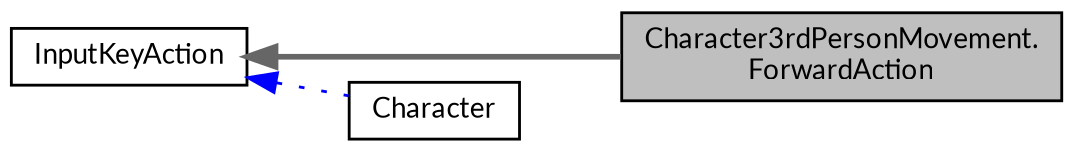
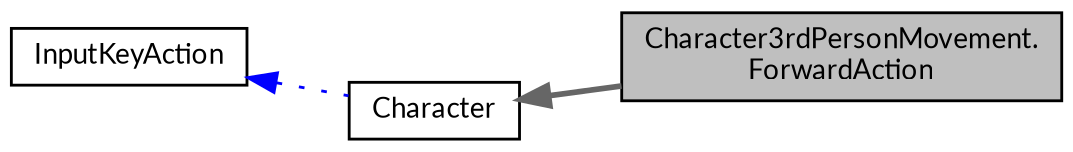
(449, 57) -> (585, 91)
